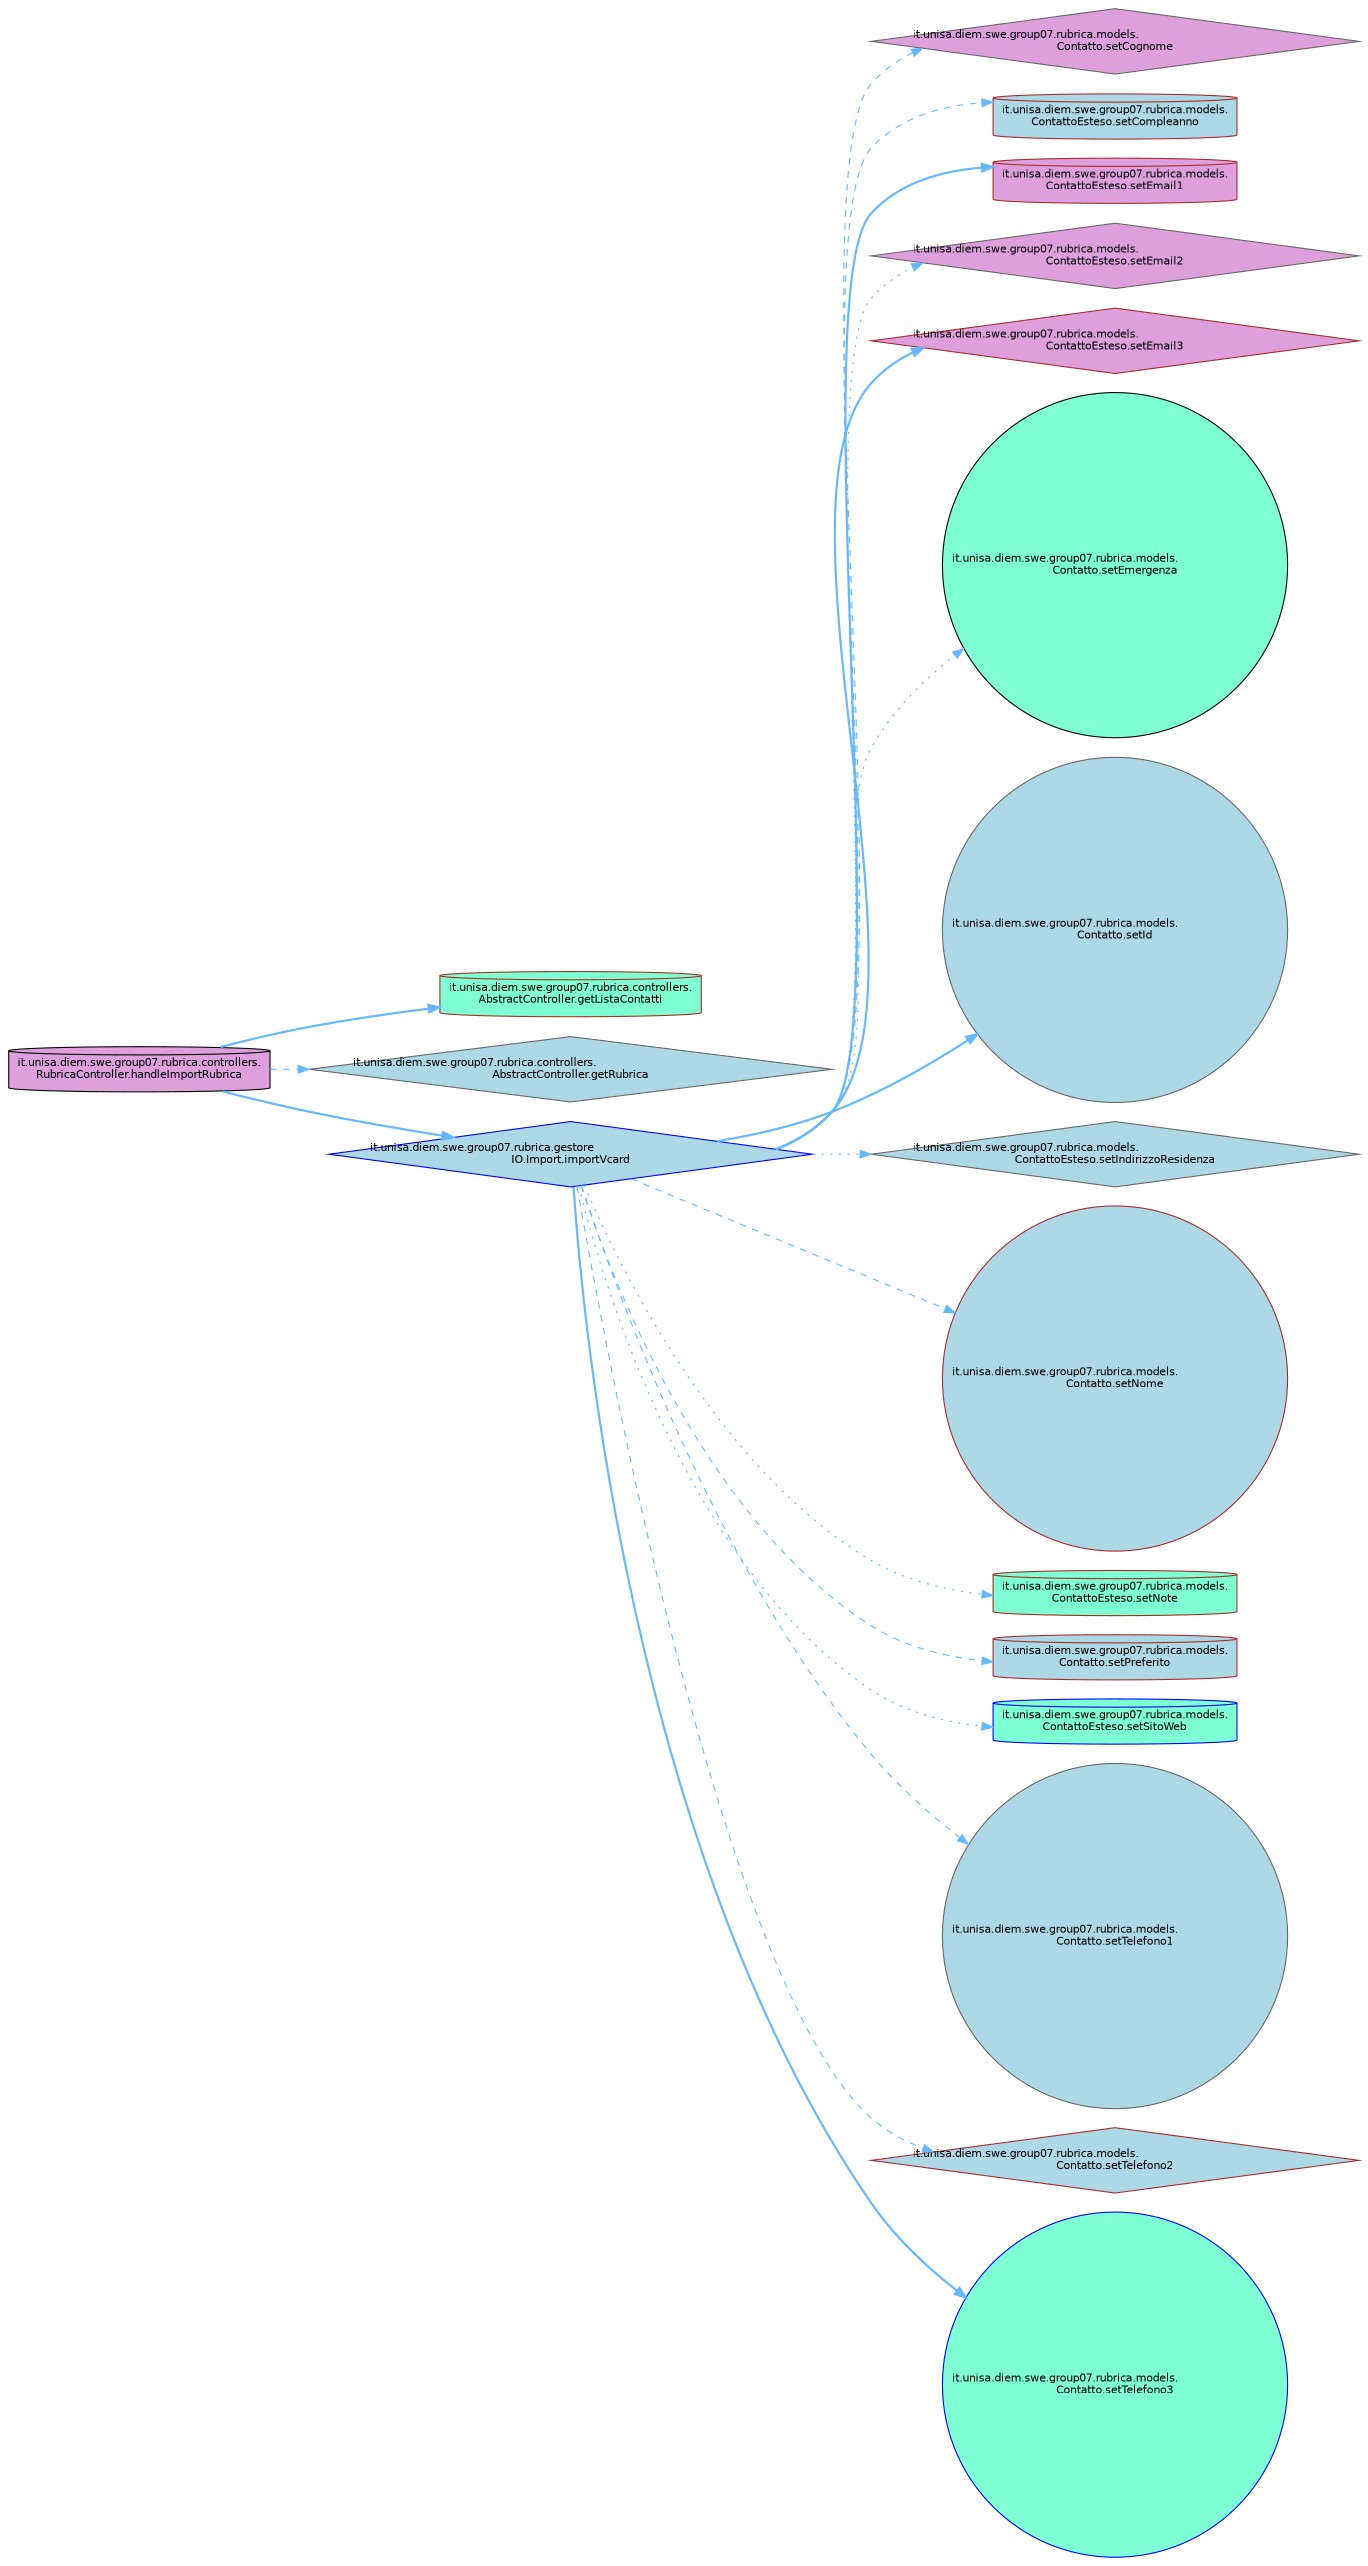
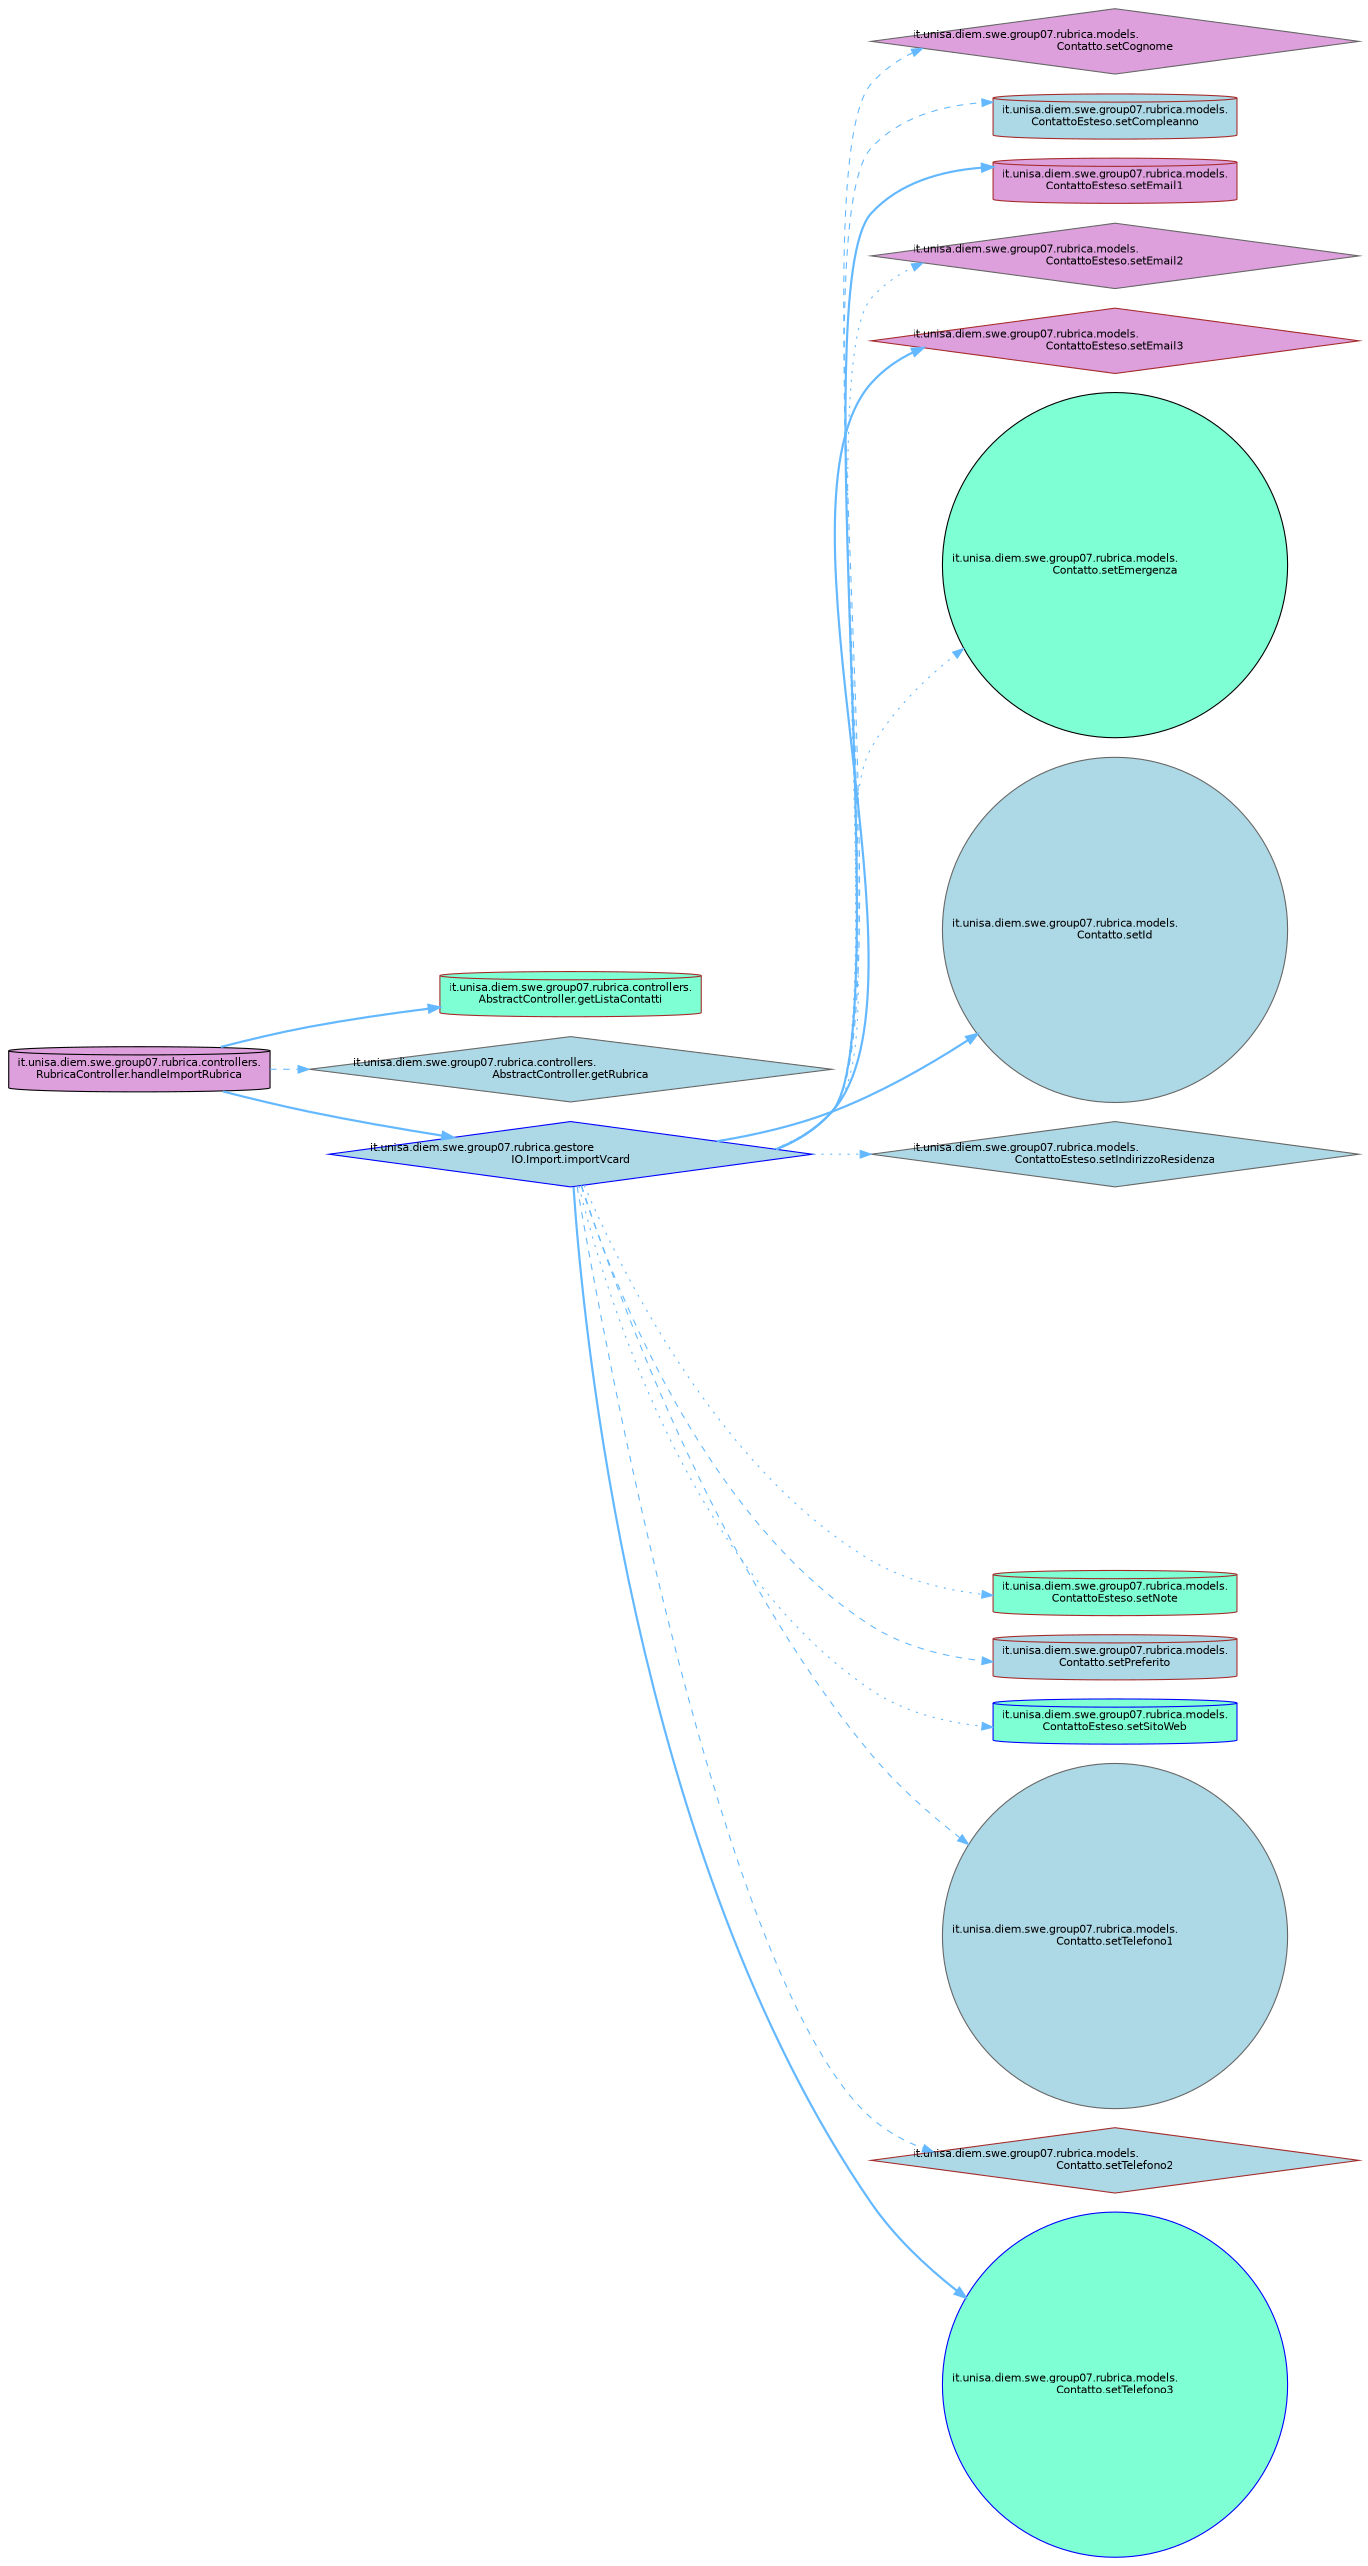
(1115, 1379) -> none
